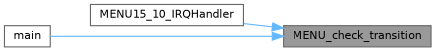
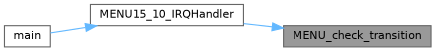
(161, 36) -> (68, 30)
